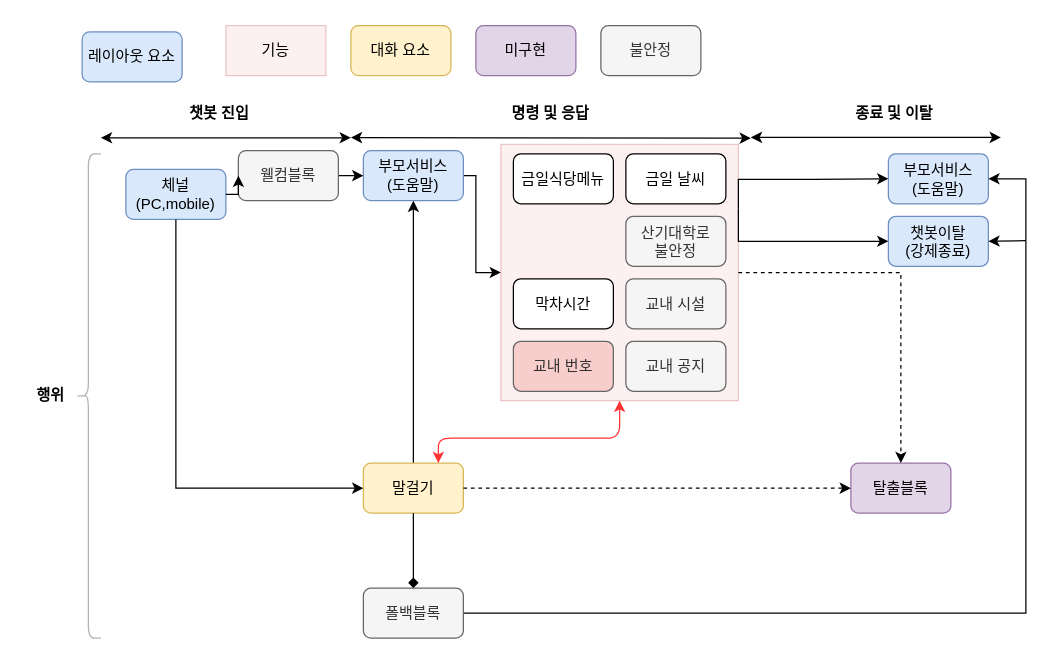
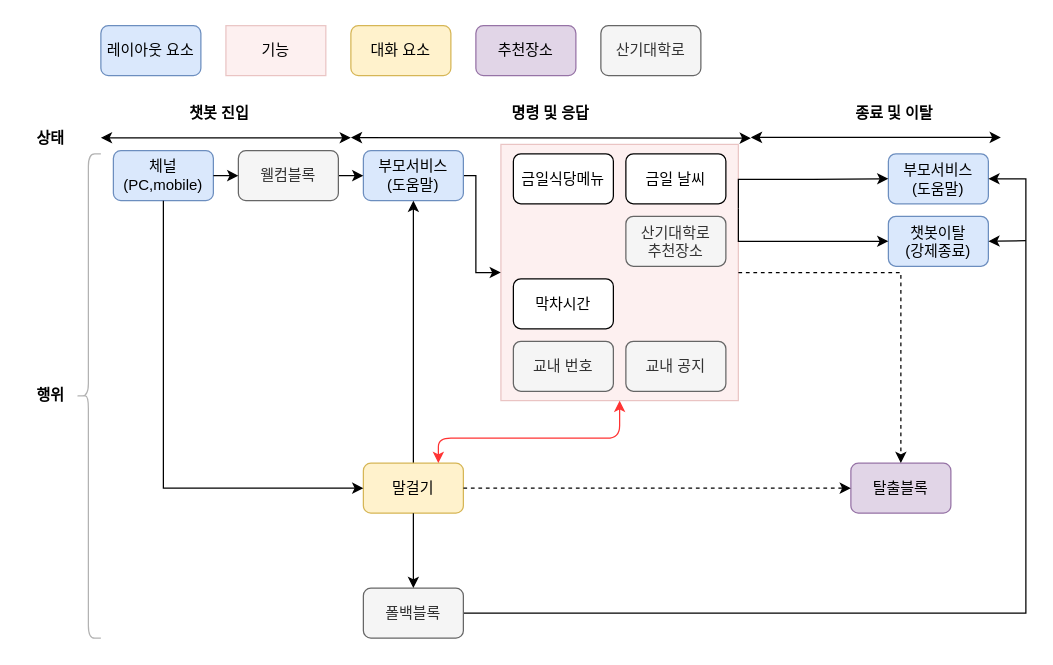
(526, 51) -> (526, 51)
(651, 51) -> (651, 51)
(132, 57) -> (151, 51)
none -> (51, 138)
(176, 194) -> (163, 176)
(676, 242) -> (676, 242)
(676, 304) -> none
(563, 366) -> (563, 366)
(413, 577) -> (413, 578)
